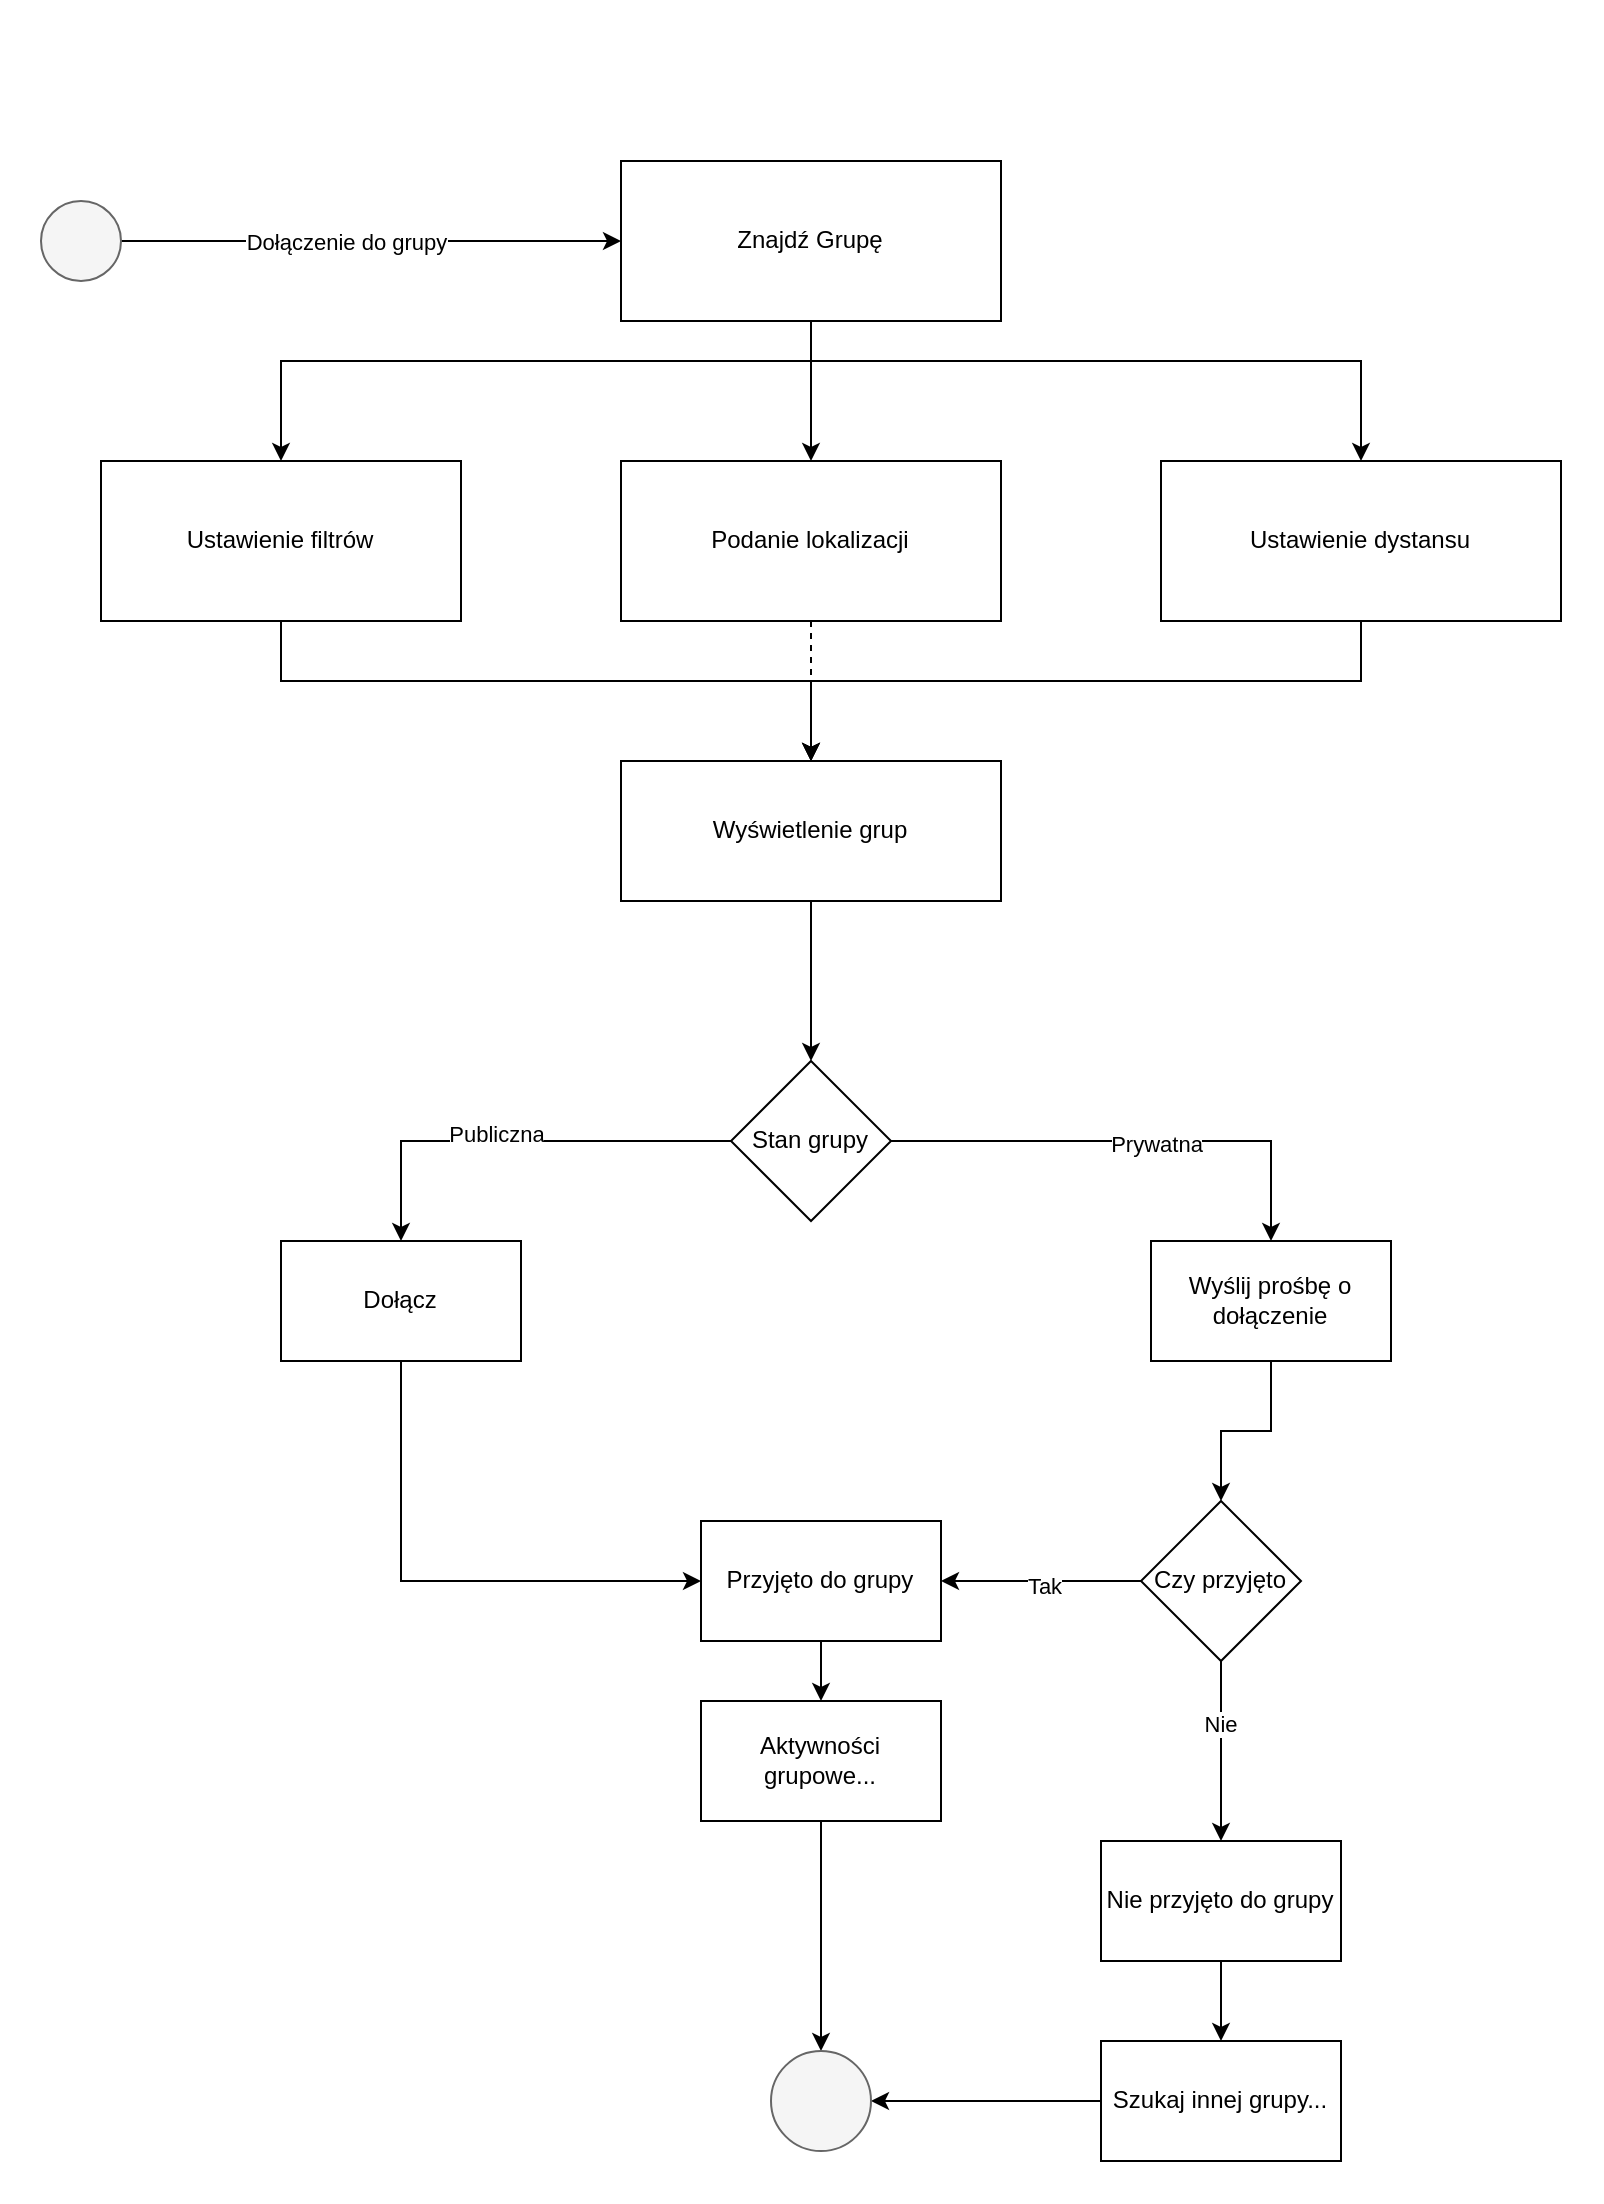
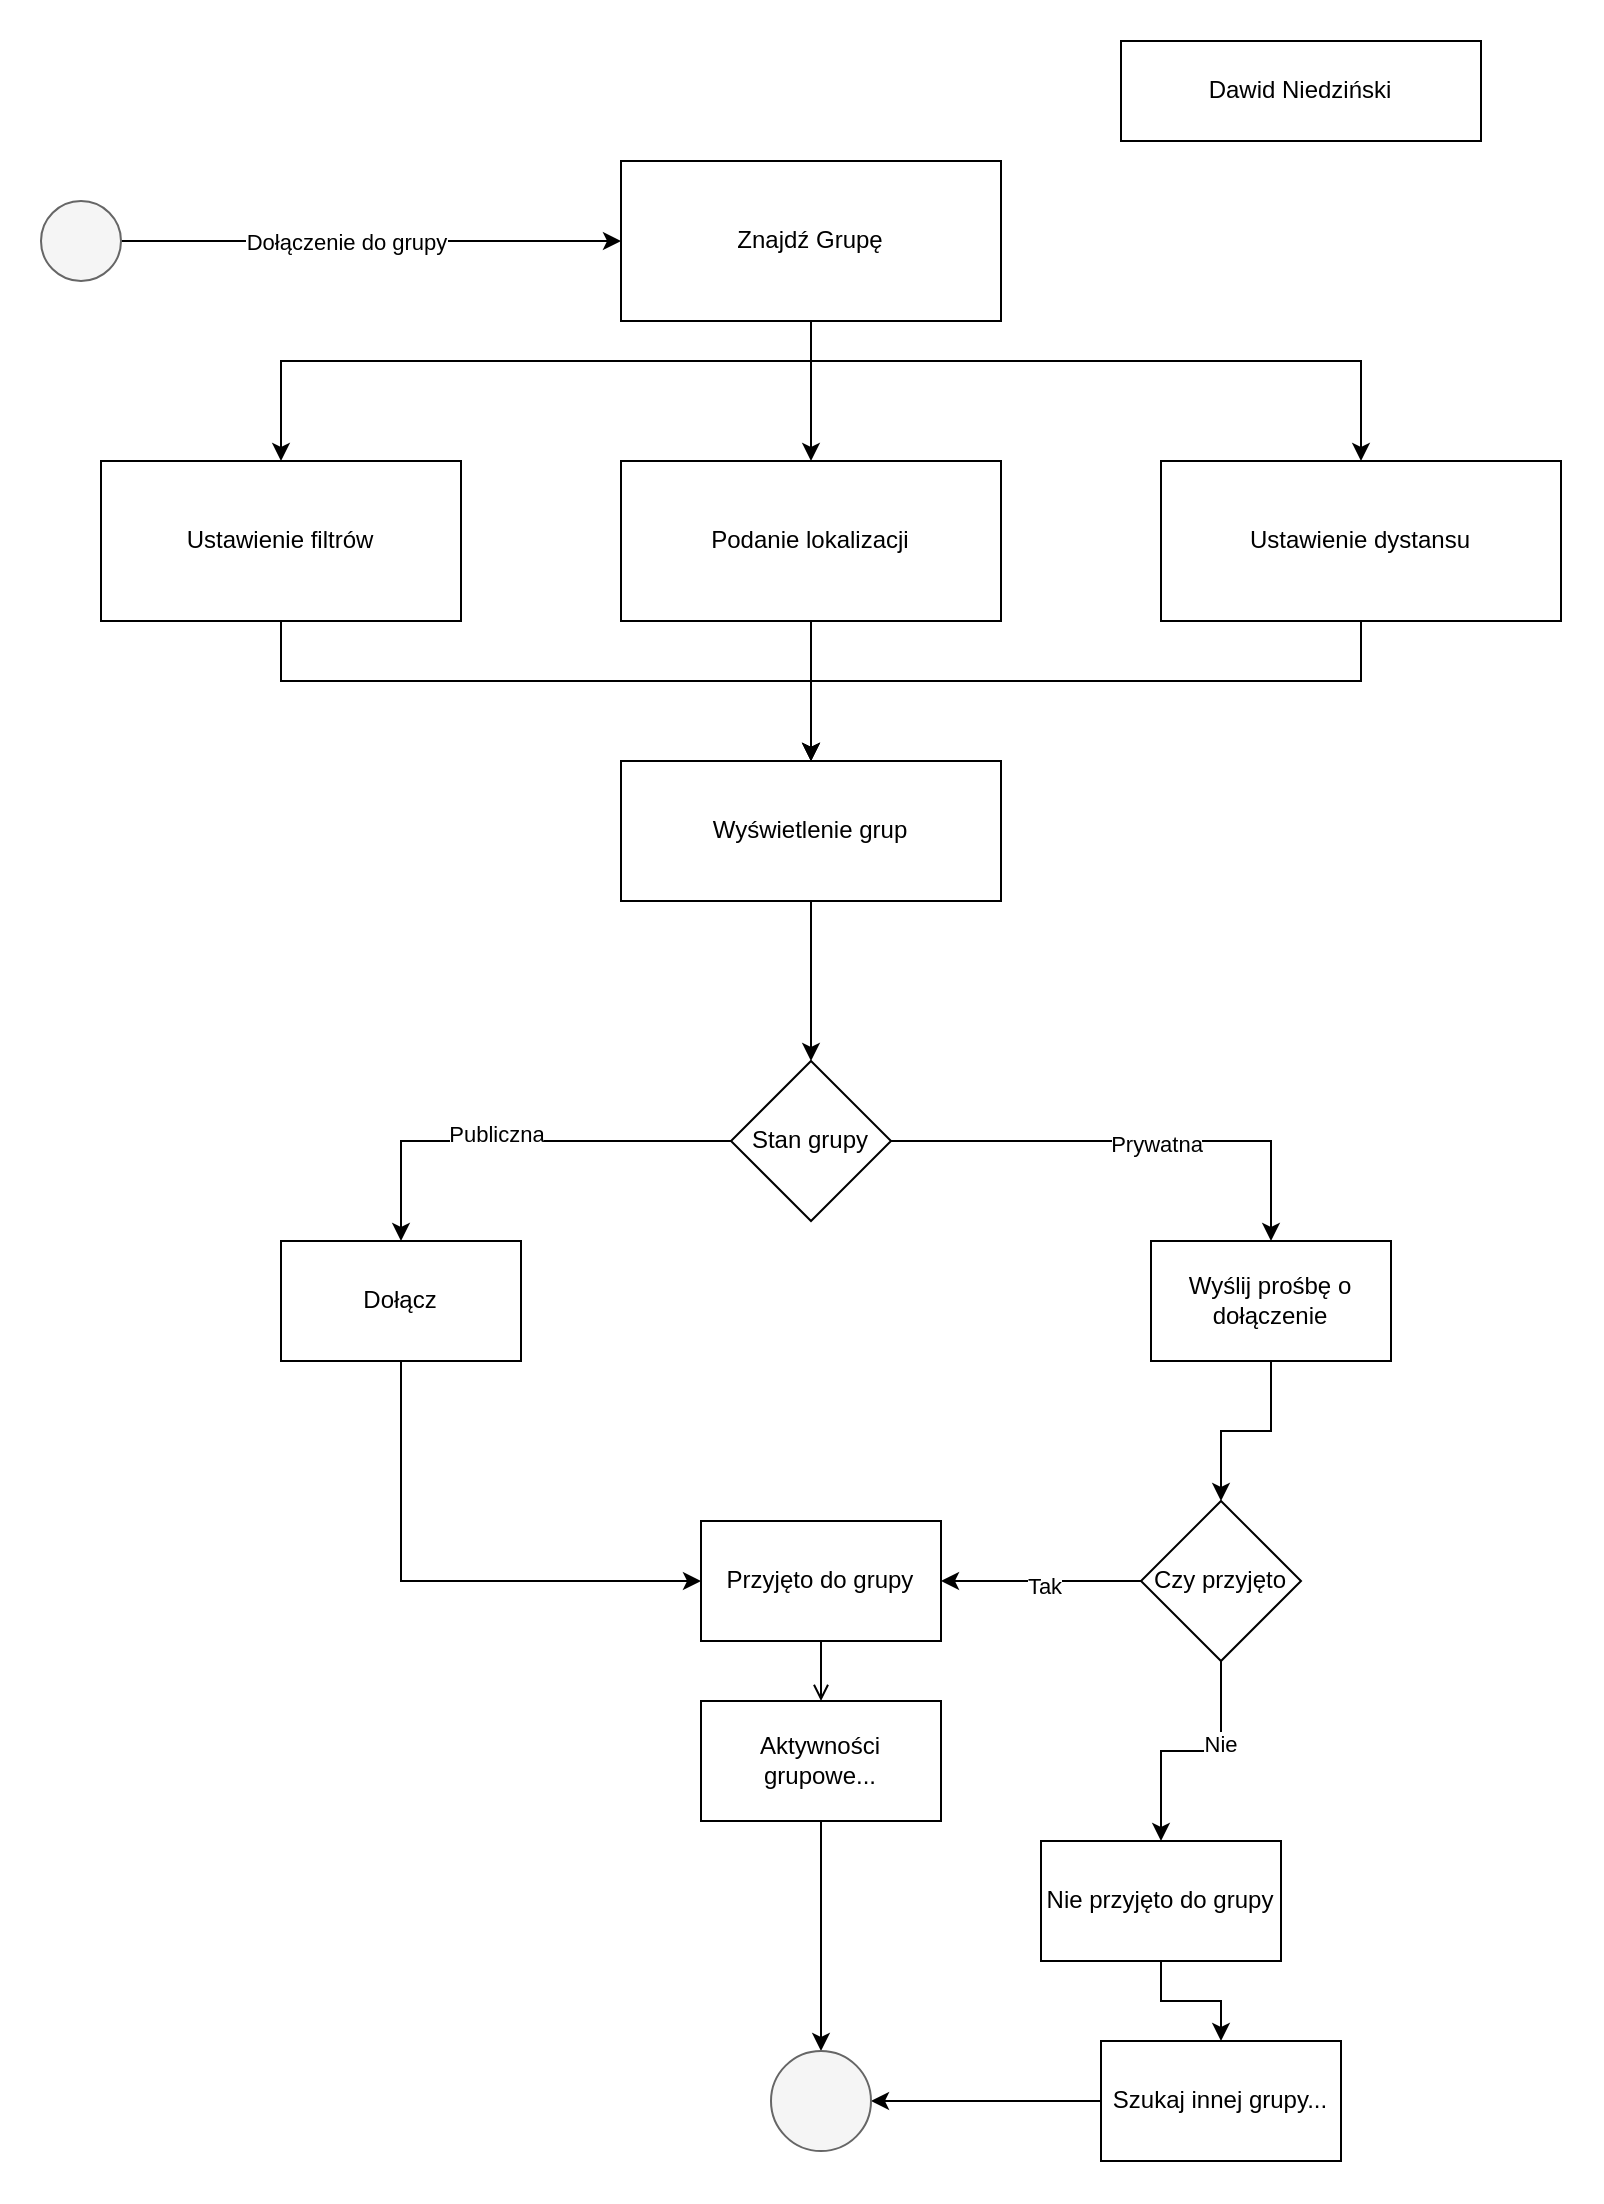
none -> (1301, 91)
(811, 651) -> (811, 651)
(821, 1686) -> (821, 1689)
(1221, 1901) -> (1161, 1901)
